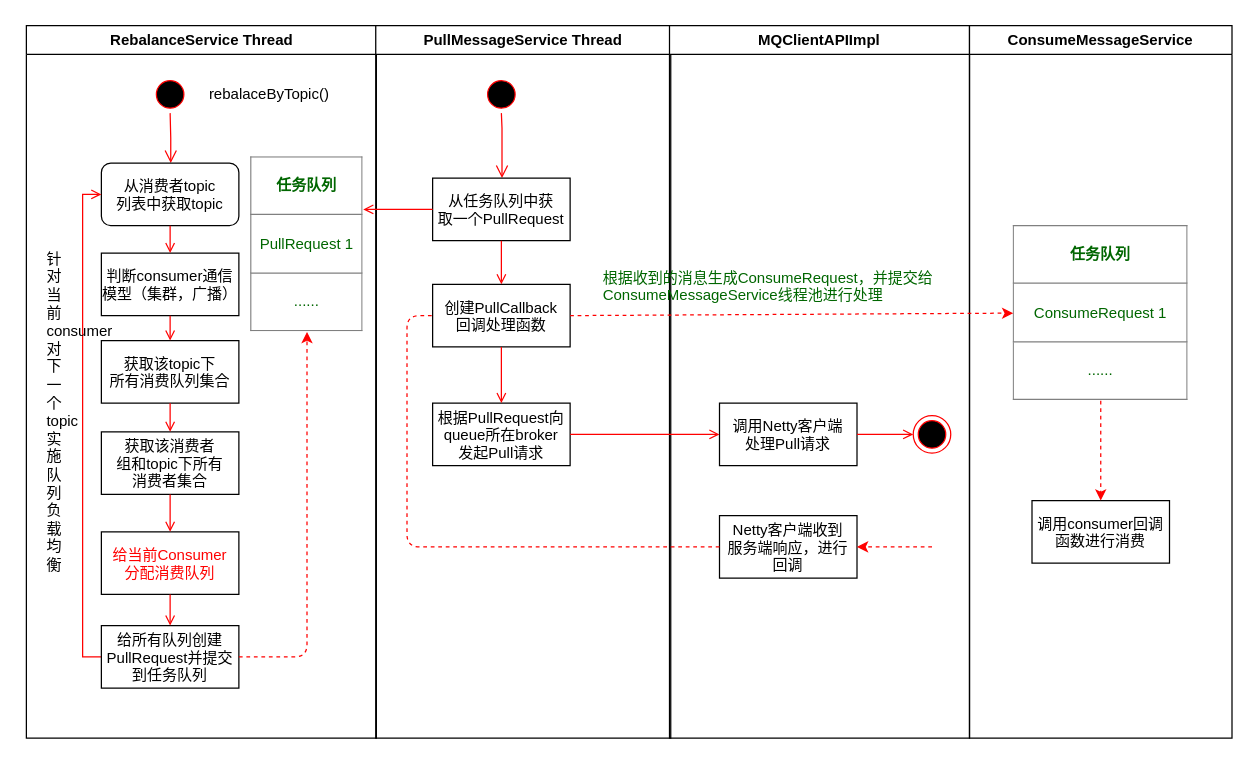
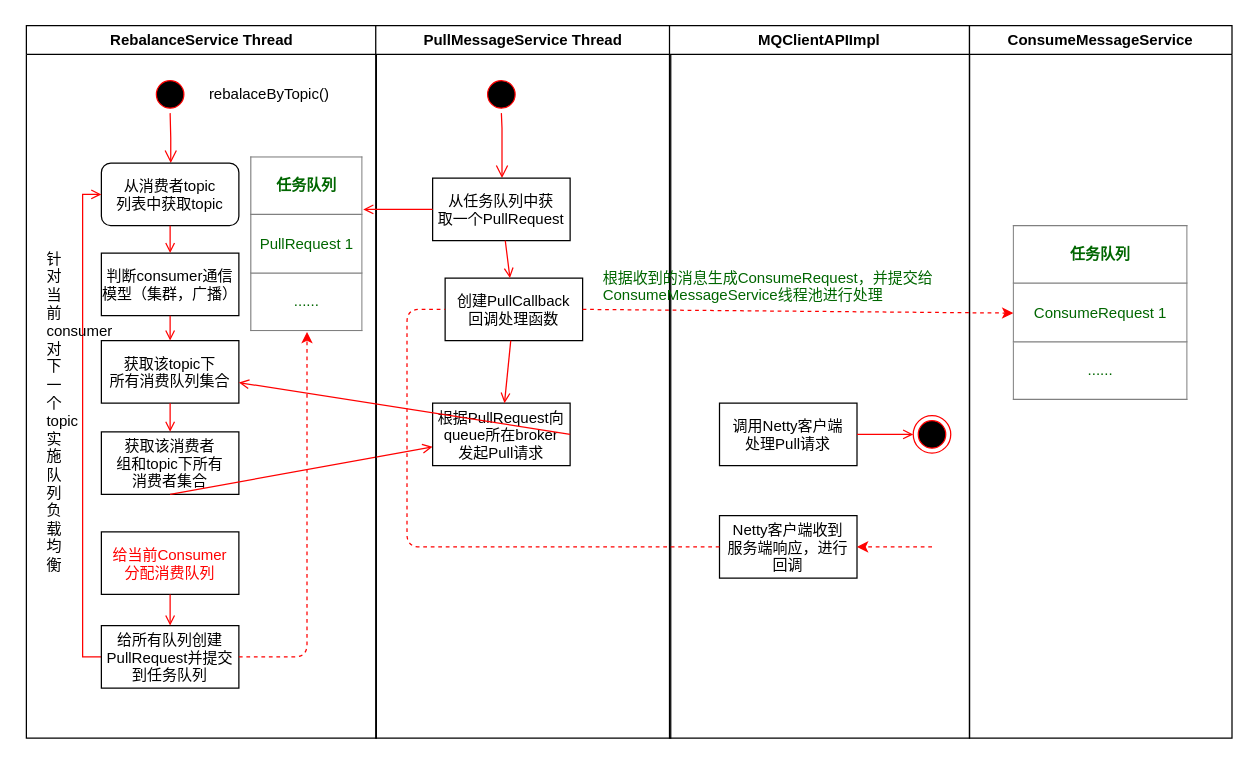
(501, 316) -> (514, 309)
(643, 434) -> (408, 409)
(1101, 447) -> none
(170, 512) -> (299, 471)
(1101, 532) -> none
